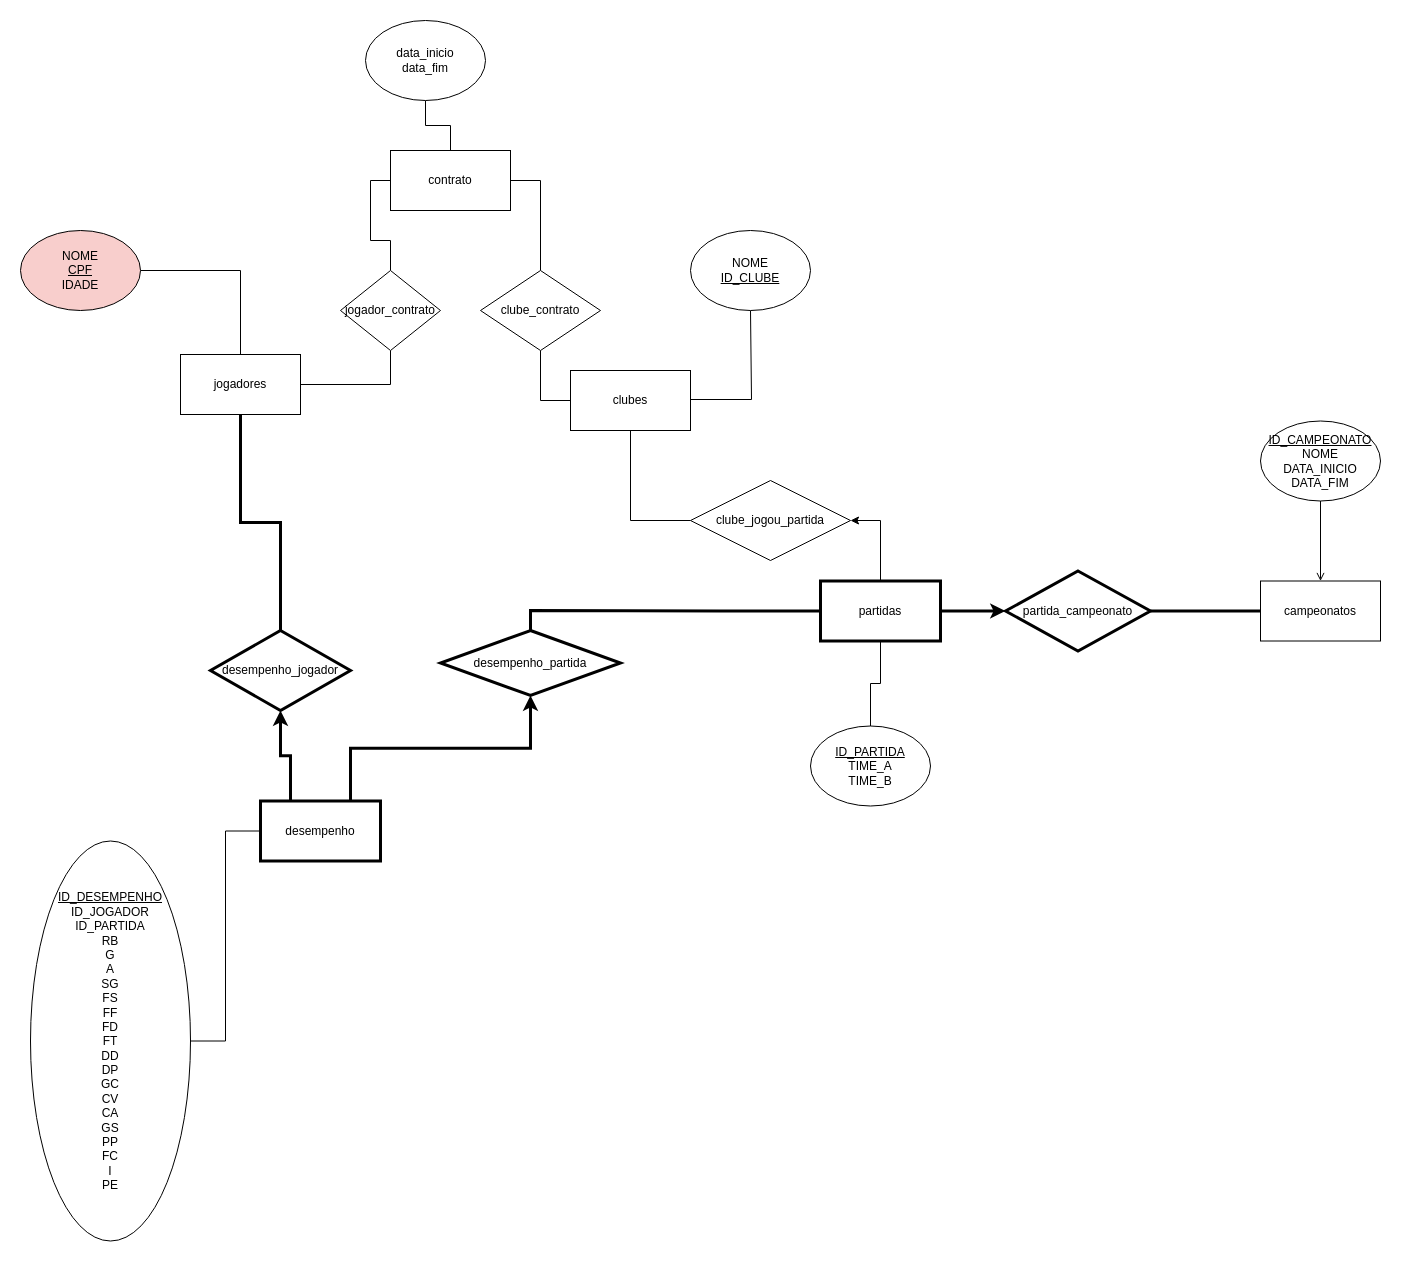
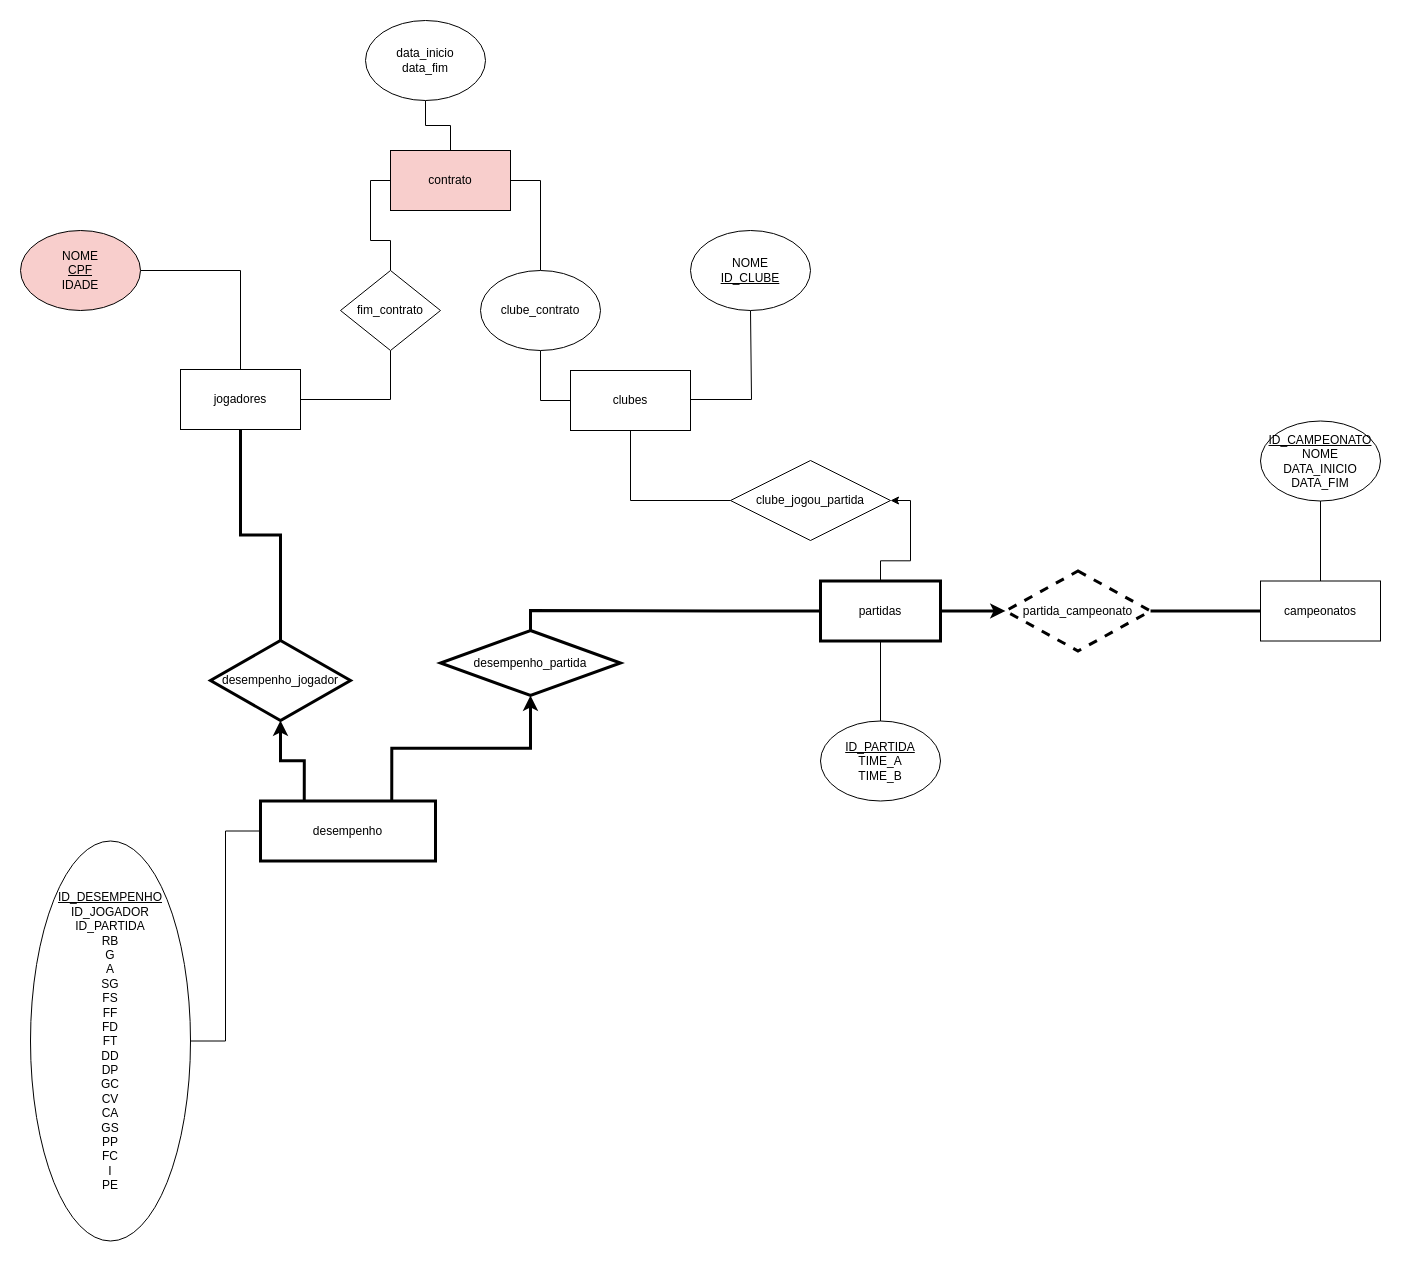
(451, 181) -> (451, 181)
(391, 311) -> (391, 311)
(541, 311) -> (541, 311)
(241, 385) -> (241, 400)
(771, 521) -> (811, 501)
(1321, 576) -> (1321, 577)
(1078, 611) -> (1078, 611)
(281, 671) -> (281, 681)
(871, 766) -> (881, 761)
(321, 831) -> (348, 831)
